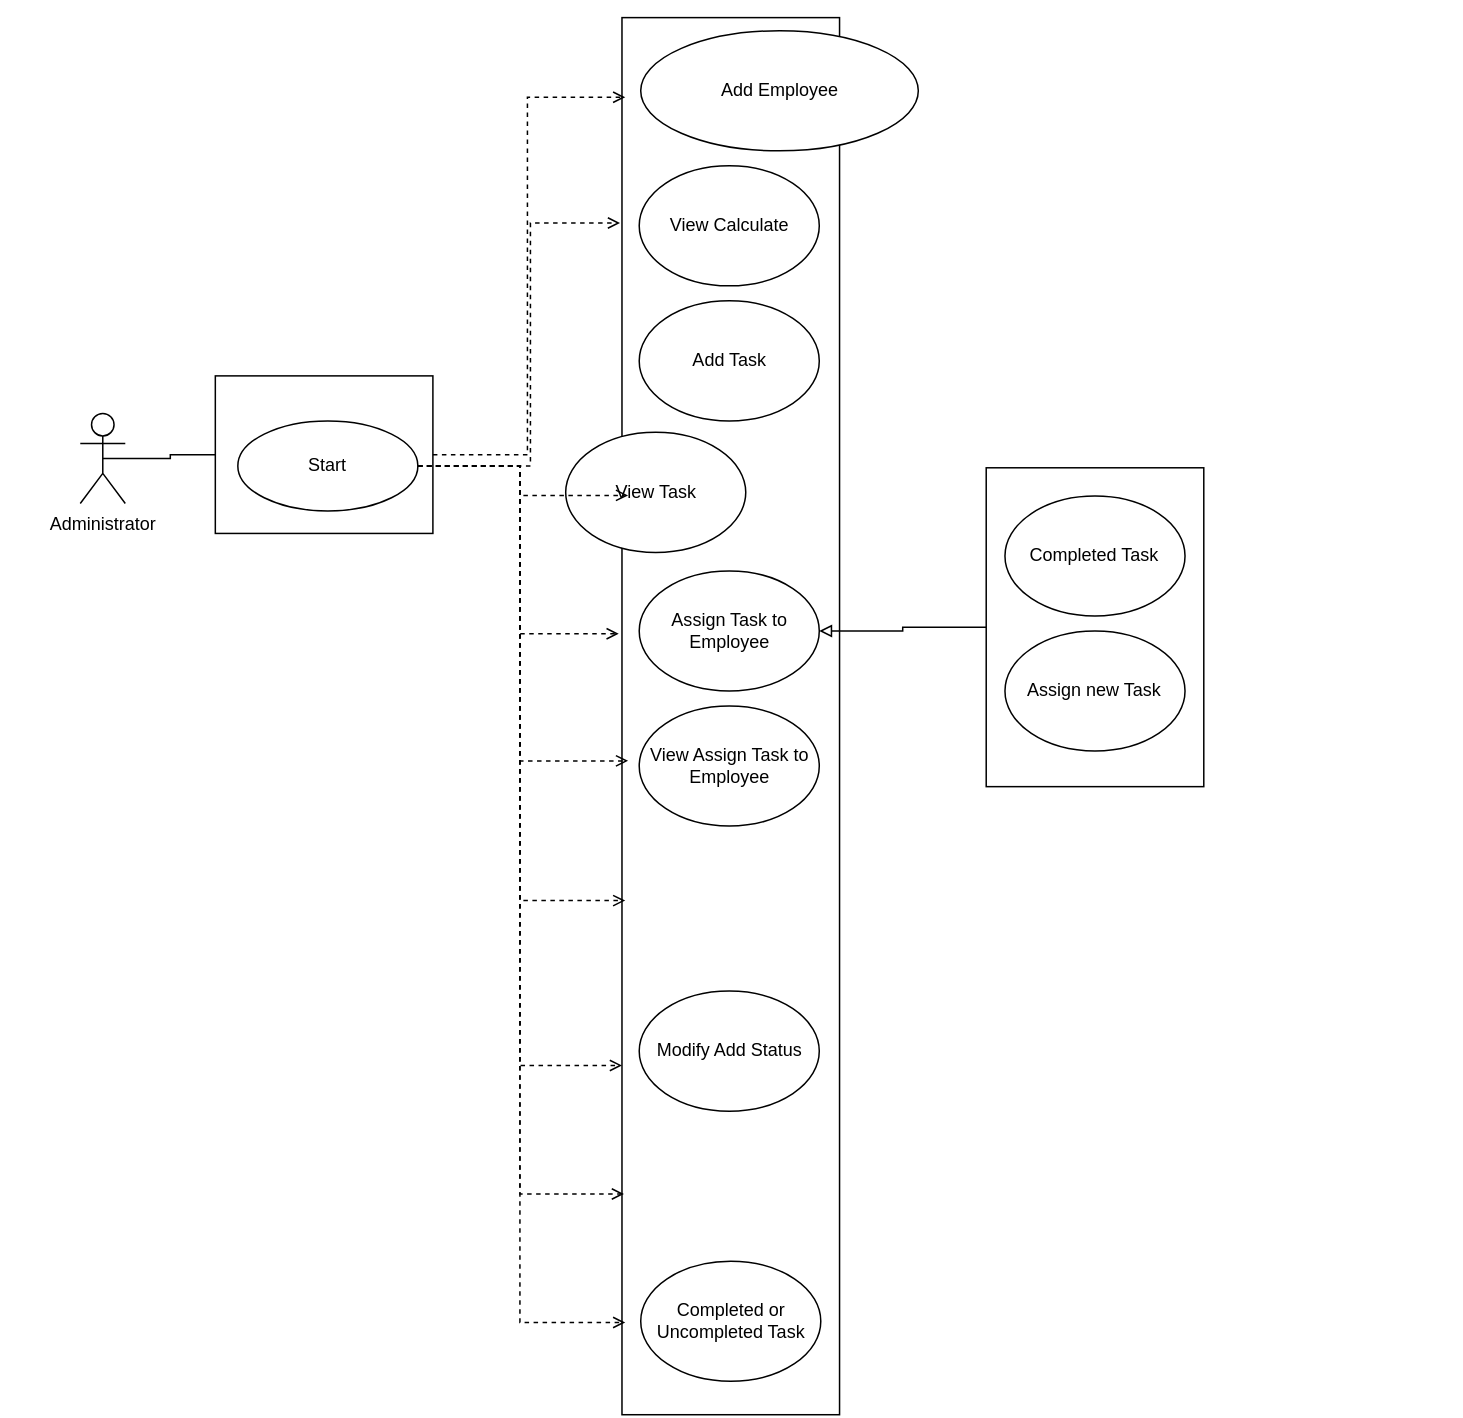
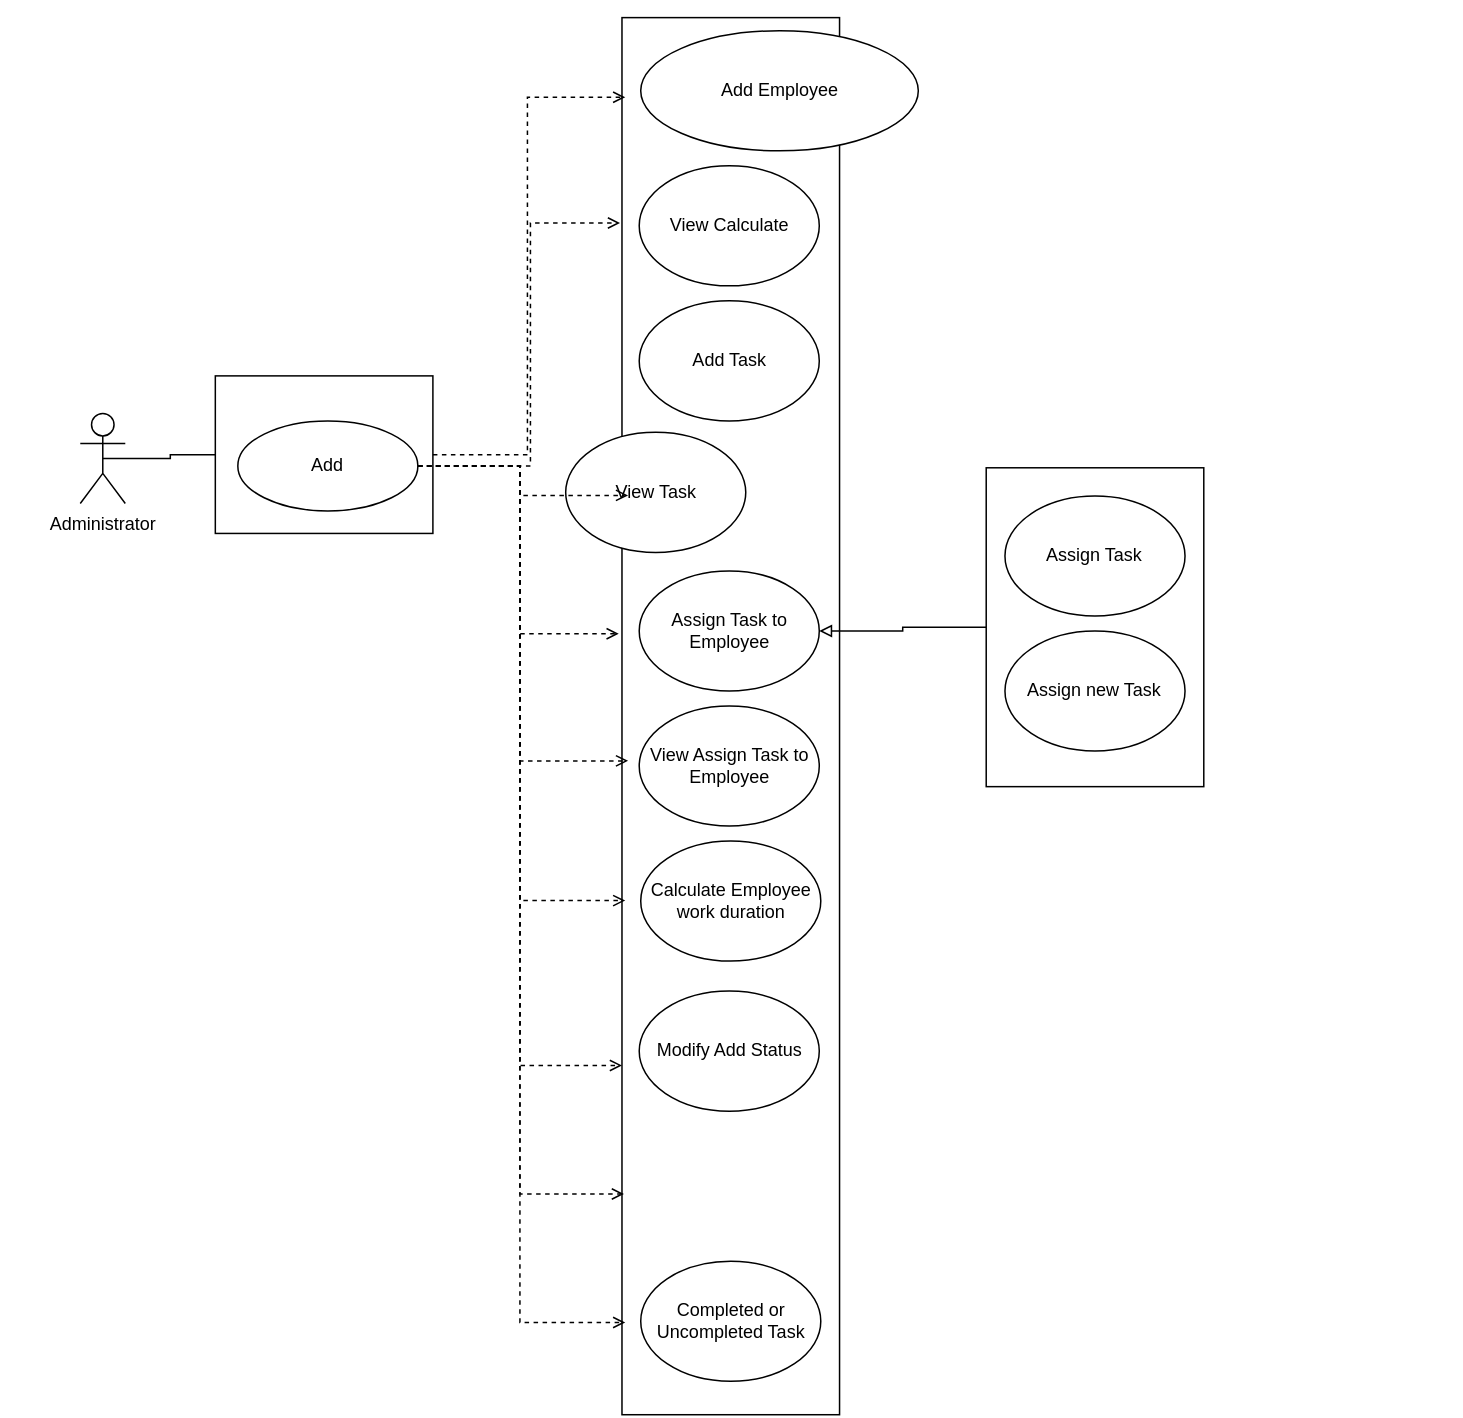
(328, 466) -> (328, 466)
(1094, 556) -> (1094, 556)
none -> (731, 901)
